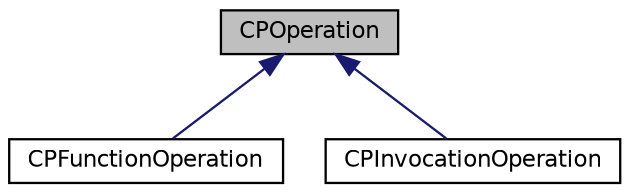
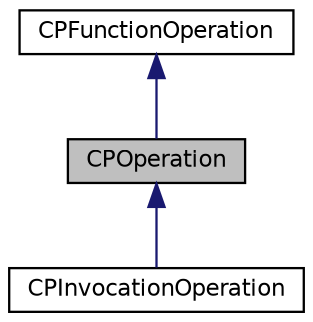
(219, 104) -> (156, 109)
